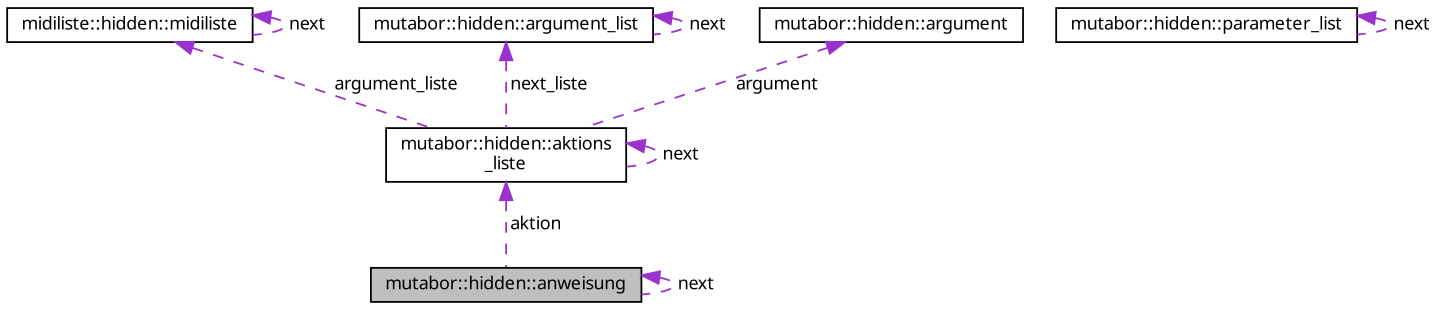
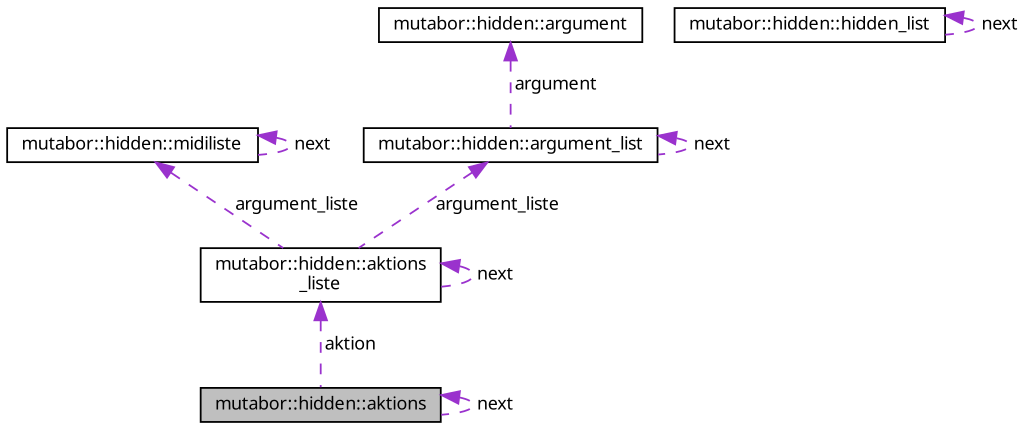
(130, 25) -> (133, 145)
(1207, 25) -> (810, 25)
(547, 85) -> (496, 205)
(705, 88) -> (511, 94)
(506, 285) -> (321, 405)
